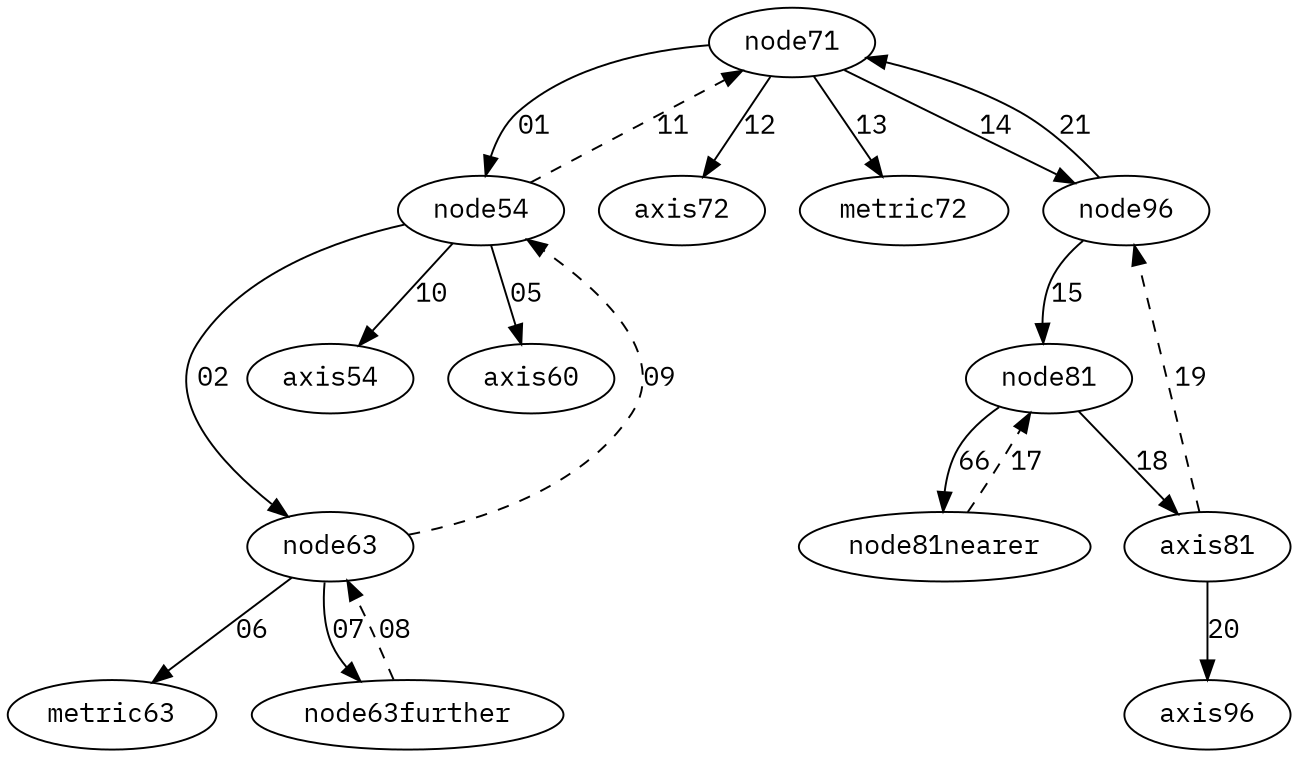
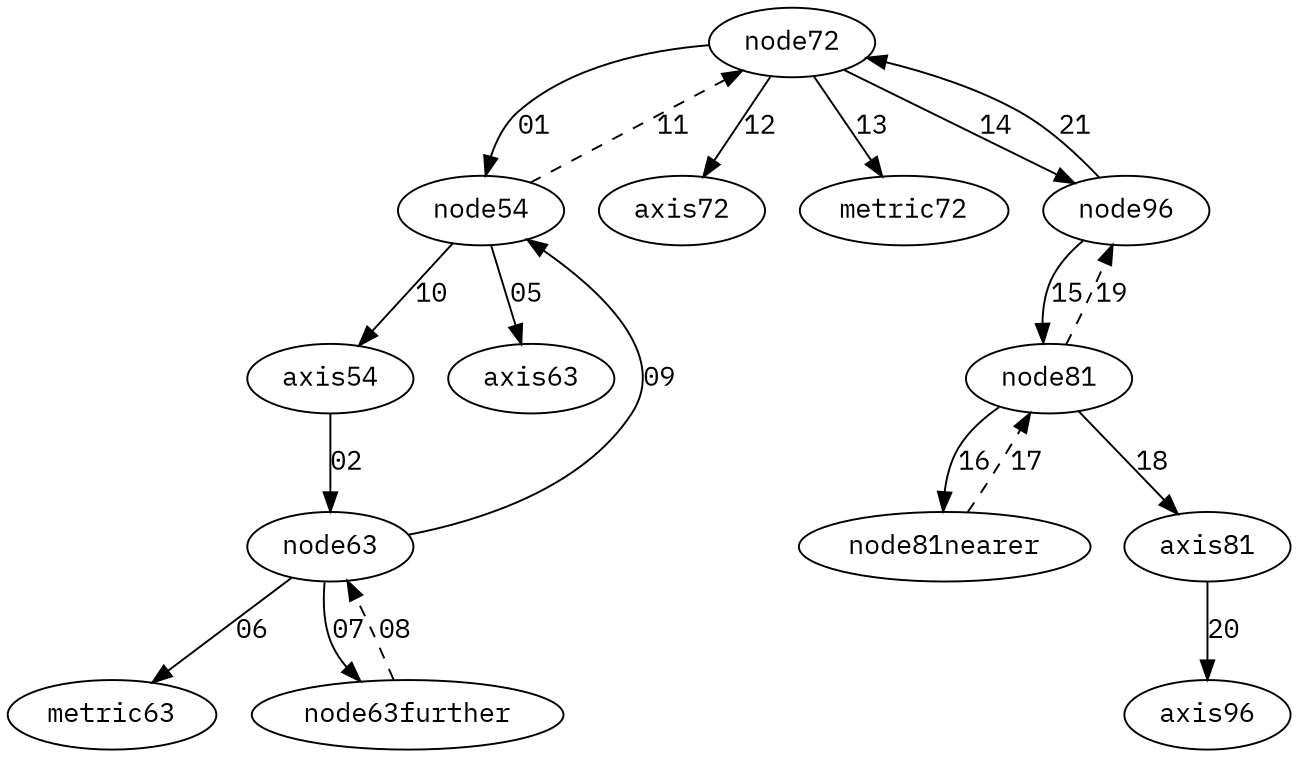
(792, 43) -> (792, 43)
(213, 323) -> (330, 453)
(531, 379) -> (531, 379)
(1169, 388) -> (1086, 304)
(614, 435) -> (614, 435)
(975, 463) -> (975, 463)
